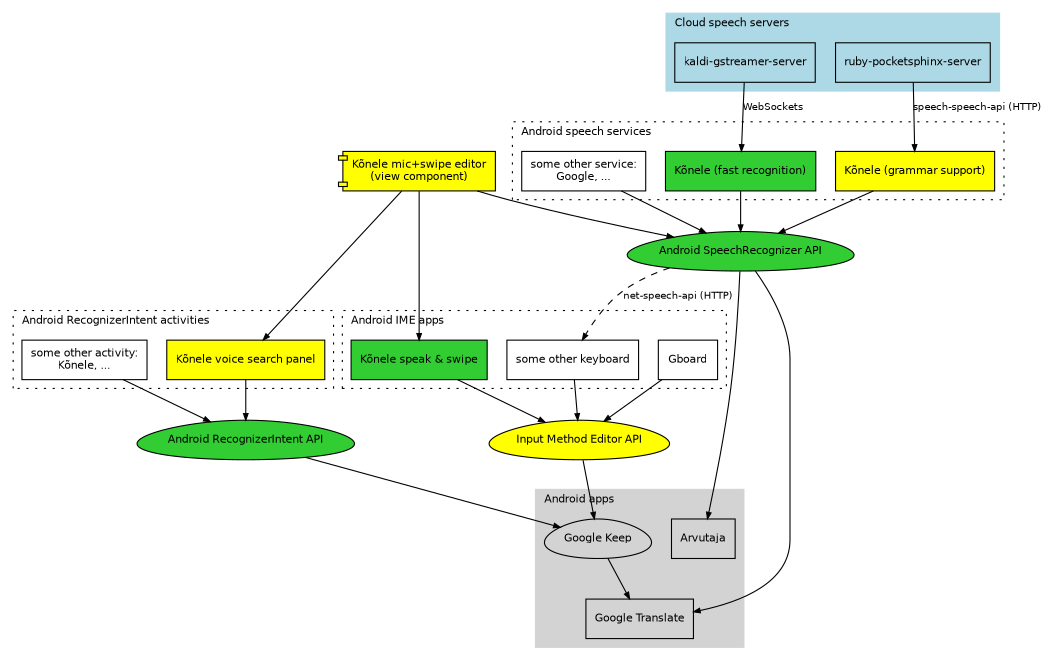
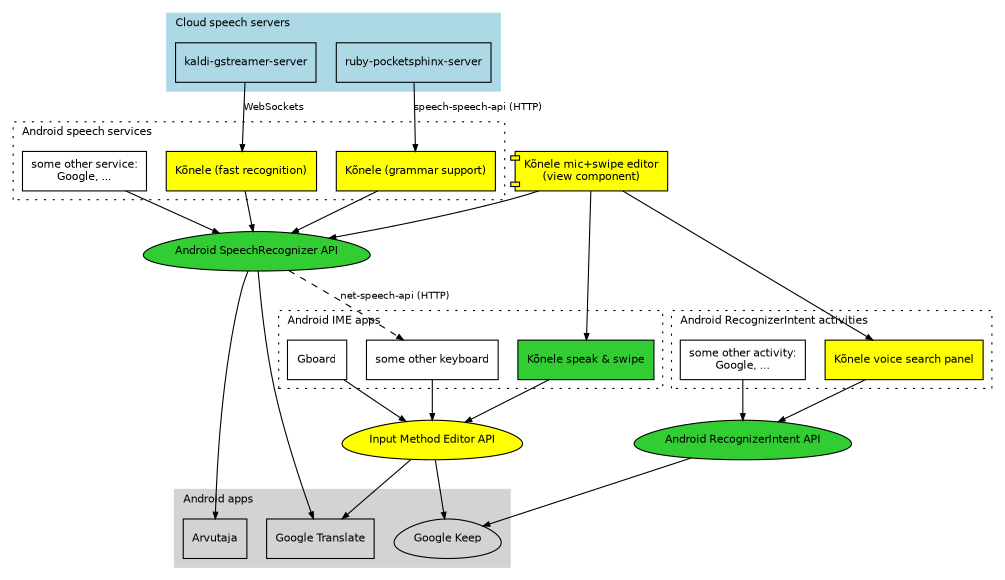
(741, 171) -> (241, 171)
(84, 360) -> (743, 360)
(617, 576) -> (385, 481)
